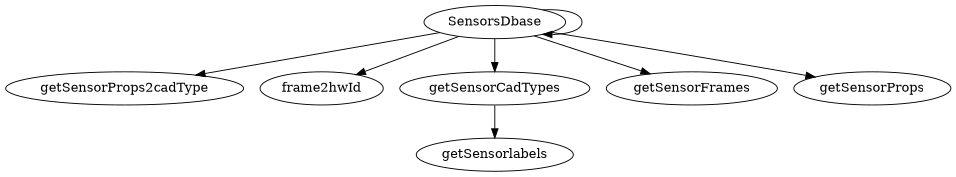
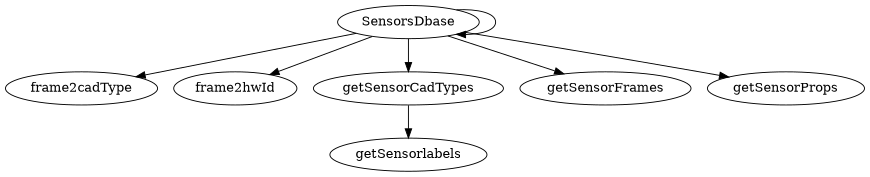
(125, 88) -> (82, 88)
